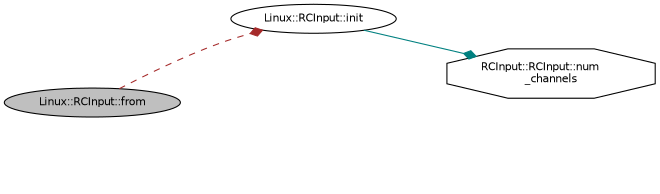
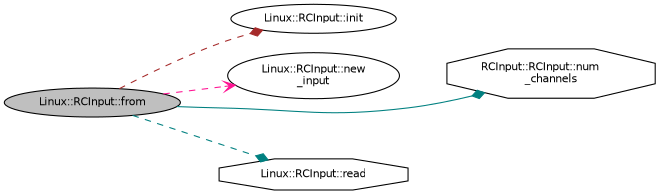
(414, 42) -> (325, 113)
none -> (314, 76)
none -> (314, 174)
